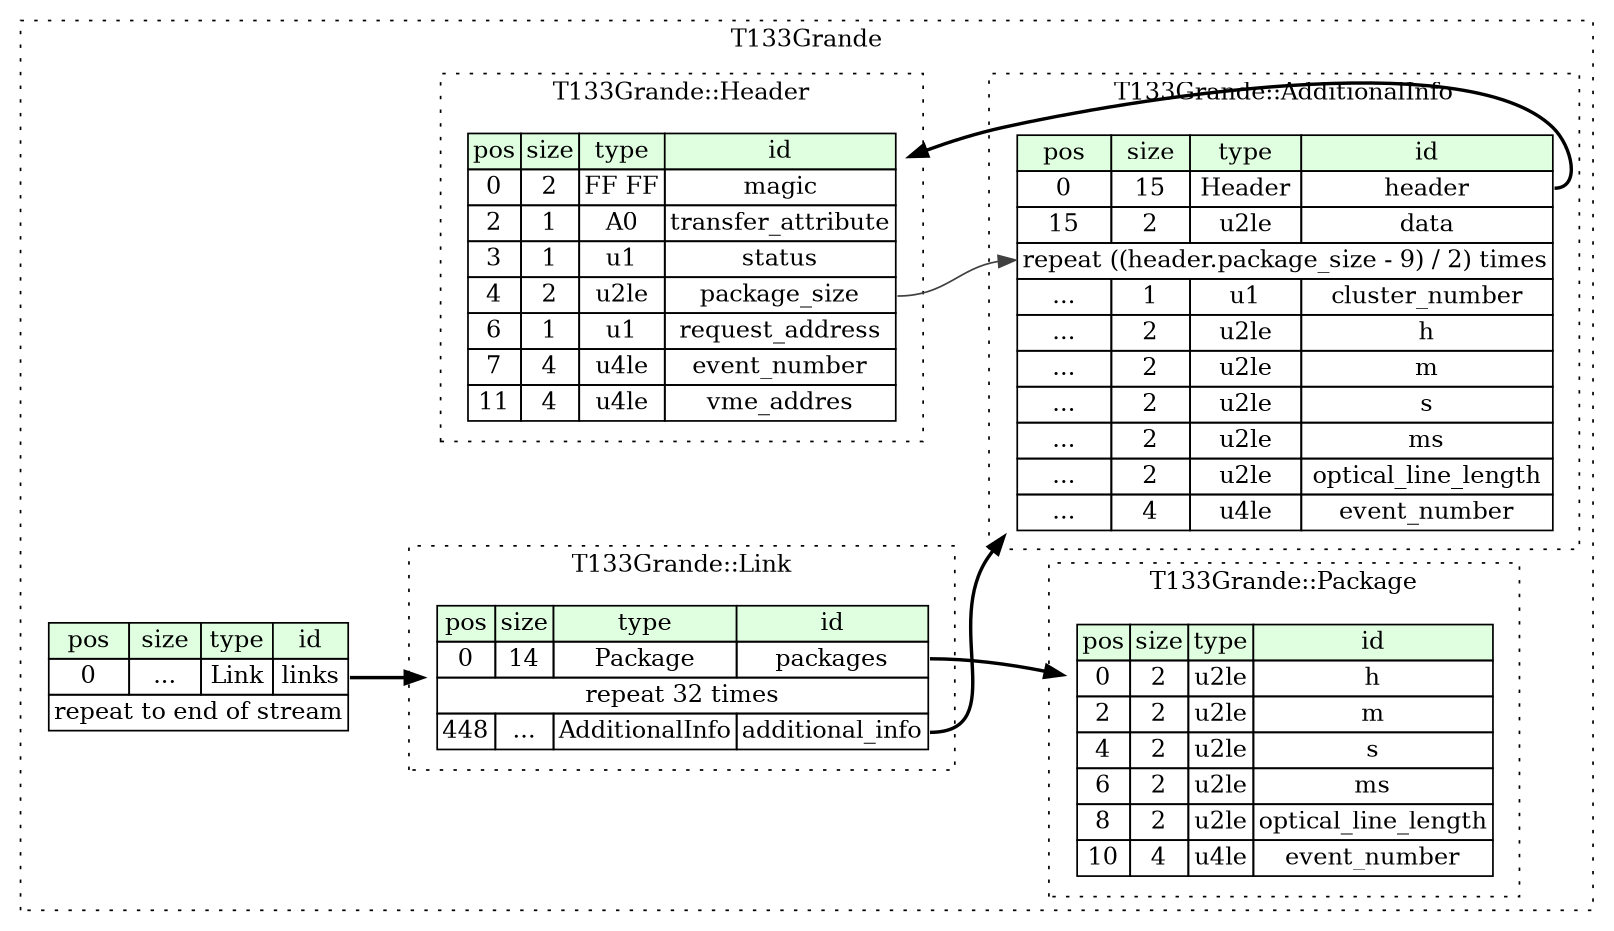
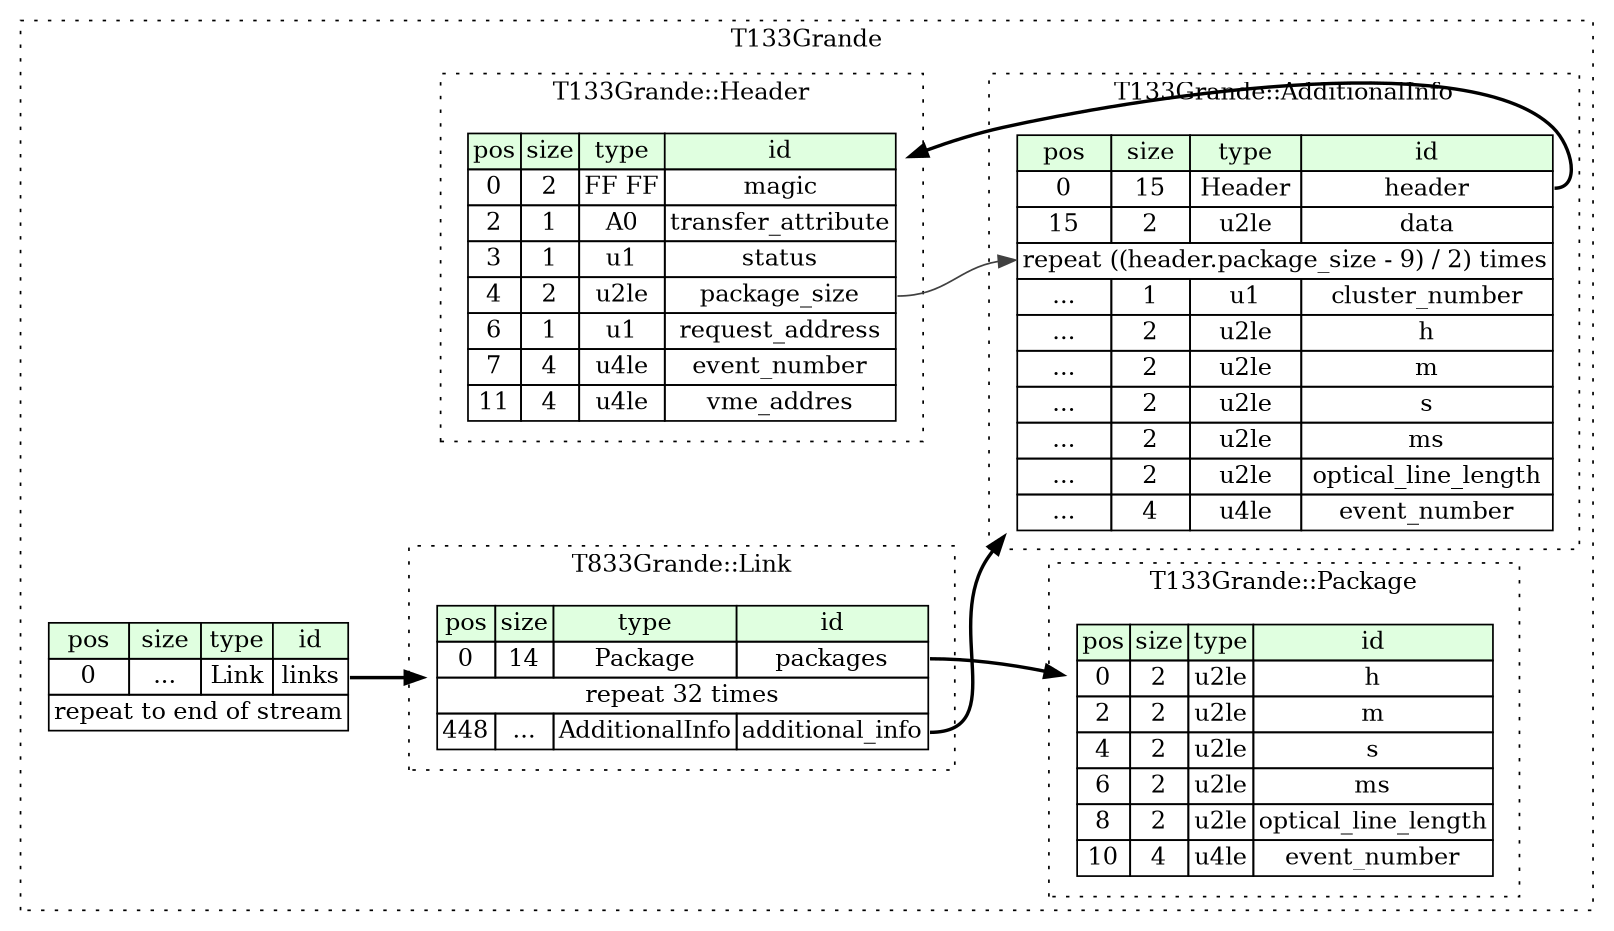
(682, 566) -> (682, 566)
